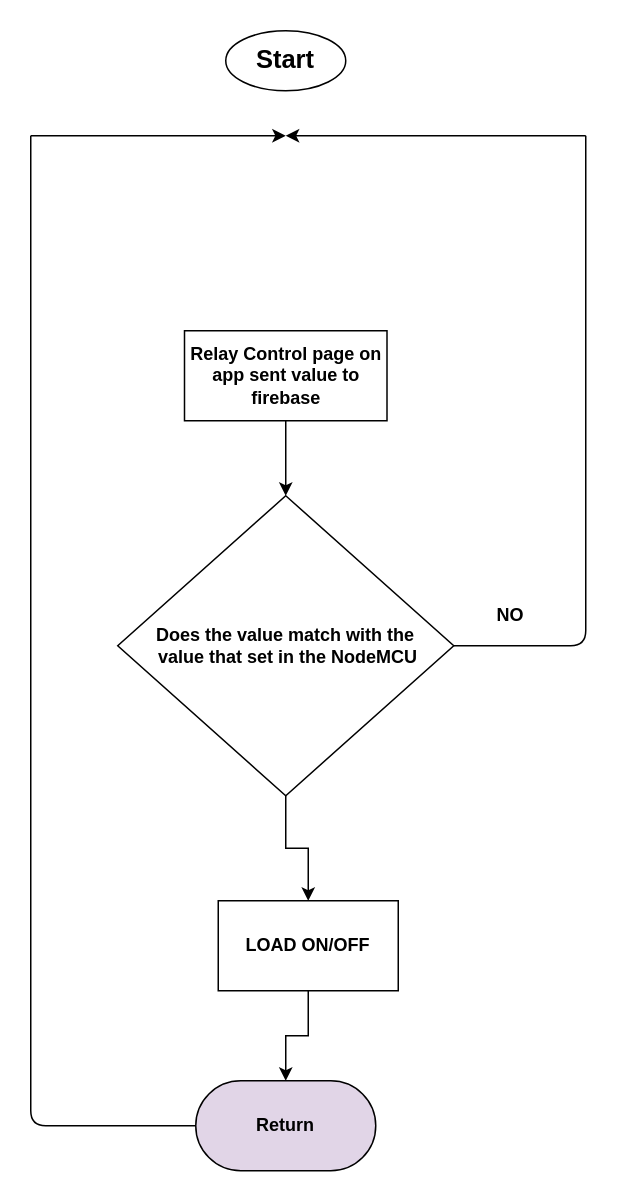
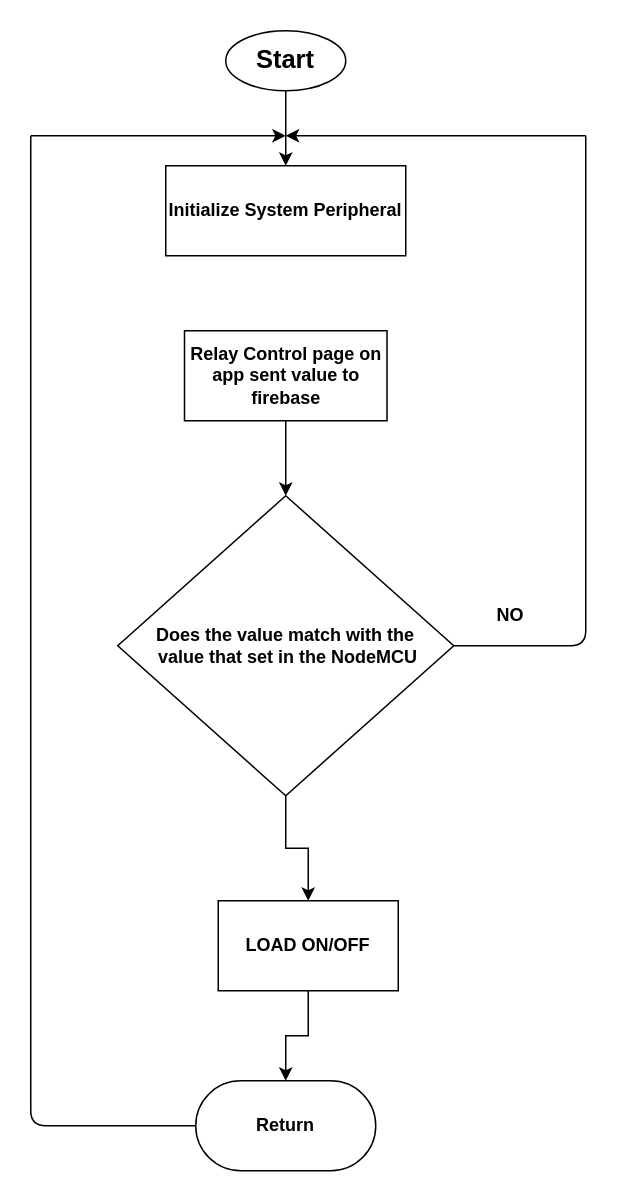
none -> (286, 123)
none -> (286, 211)
(286, 1126) -> (286, 1126)
